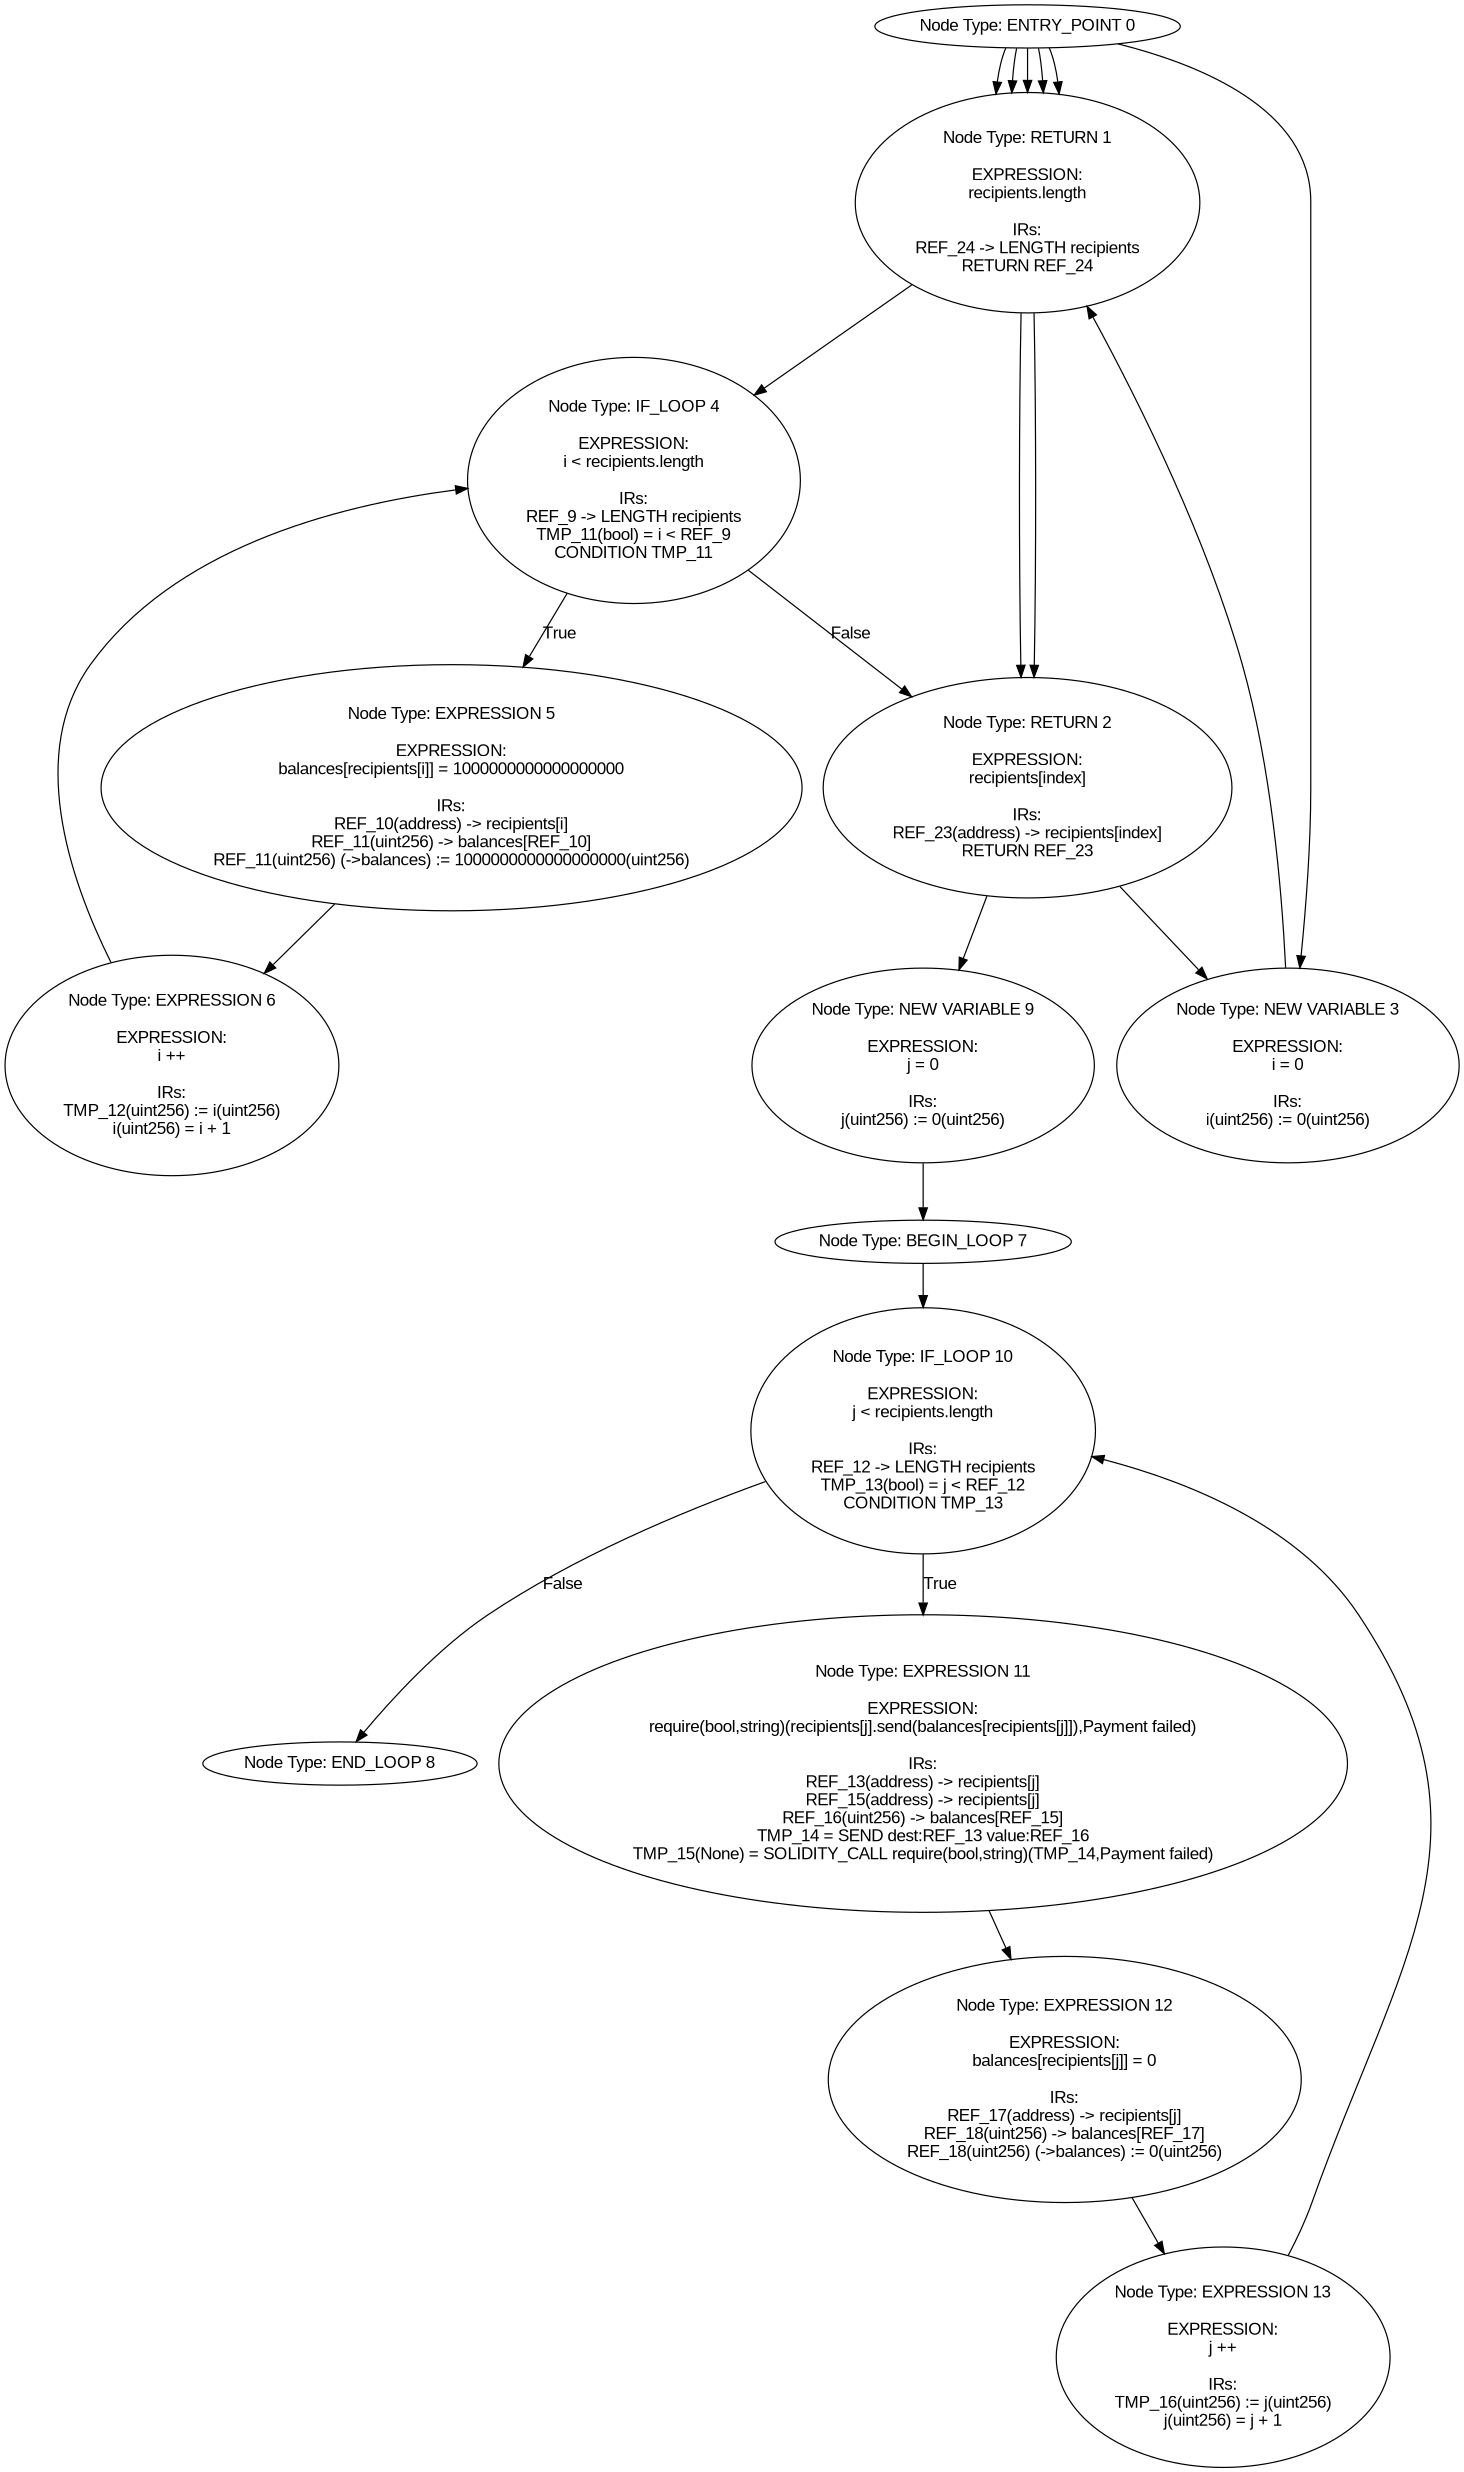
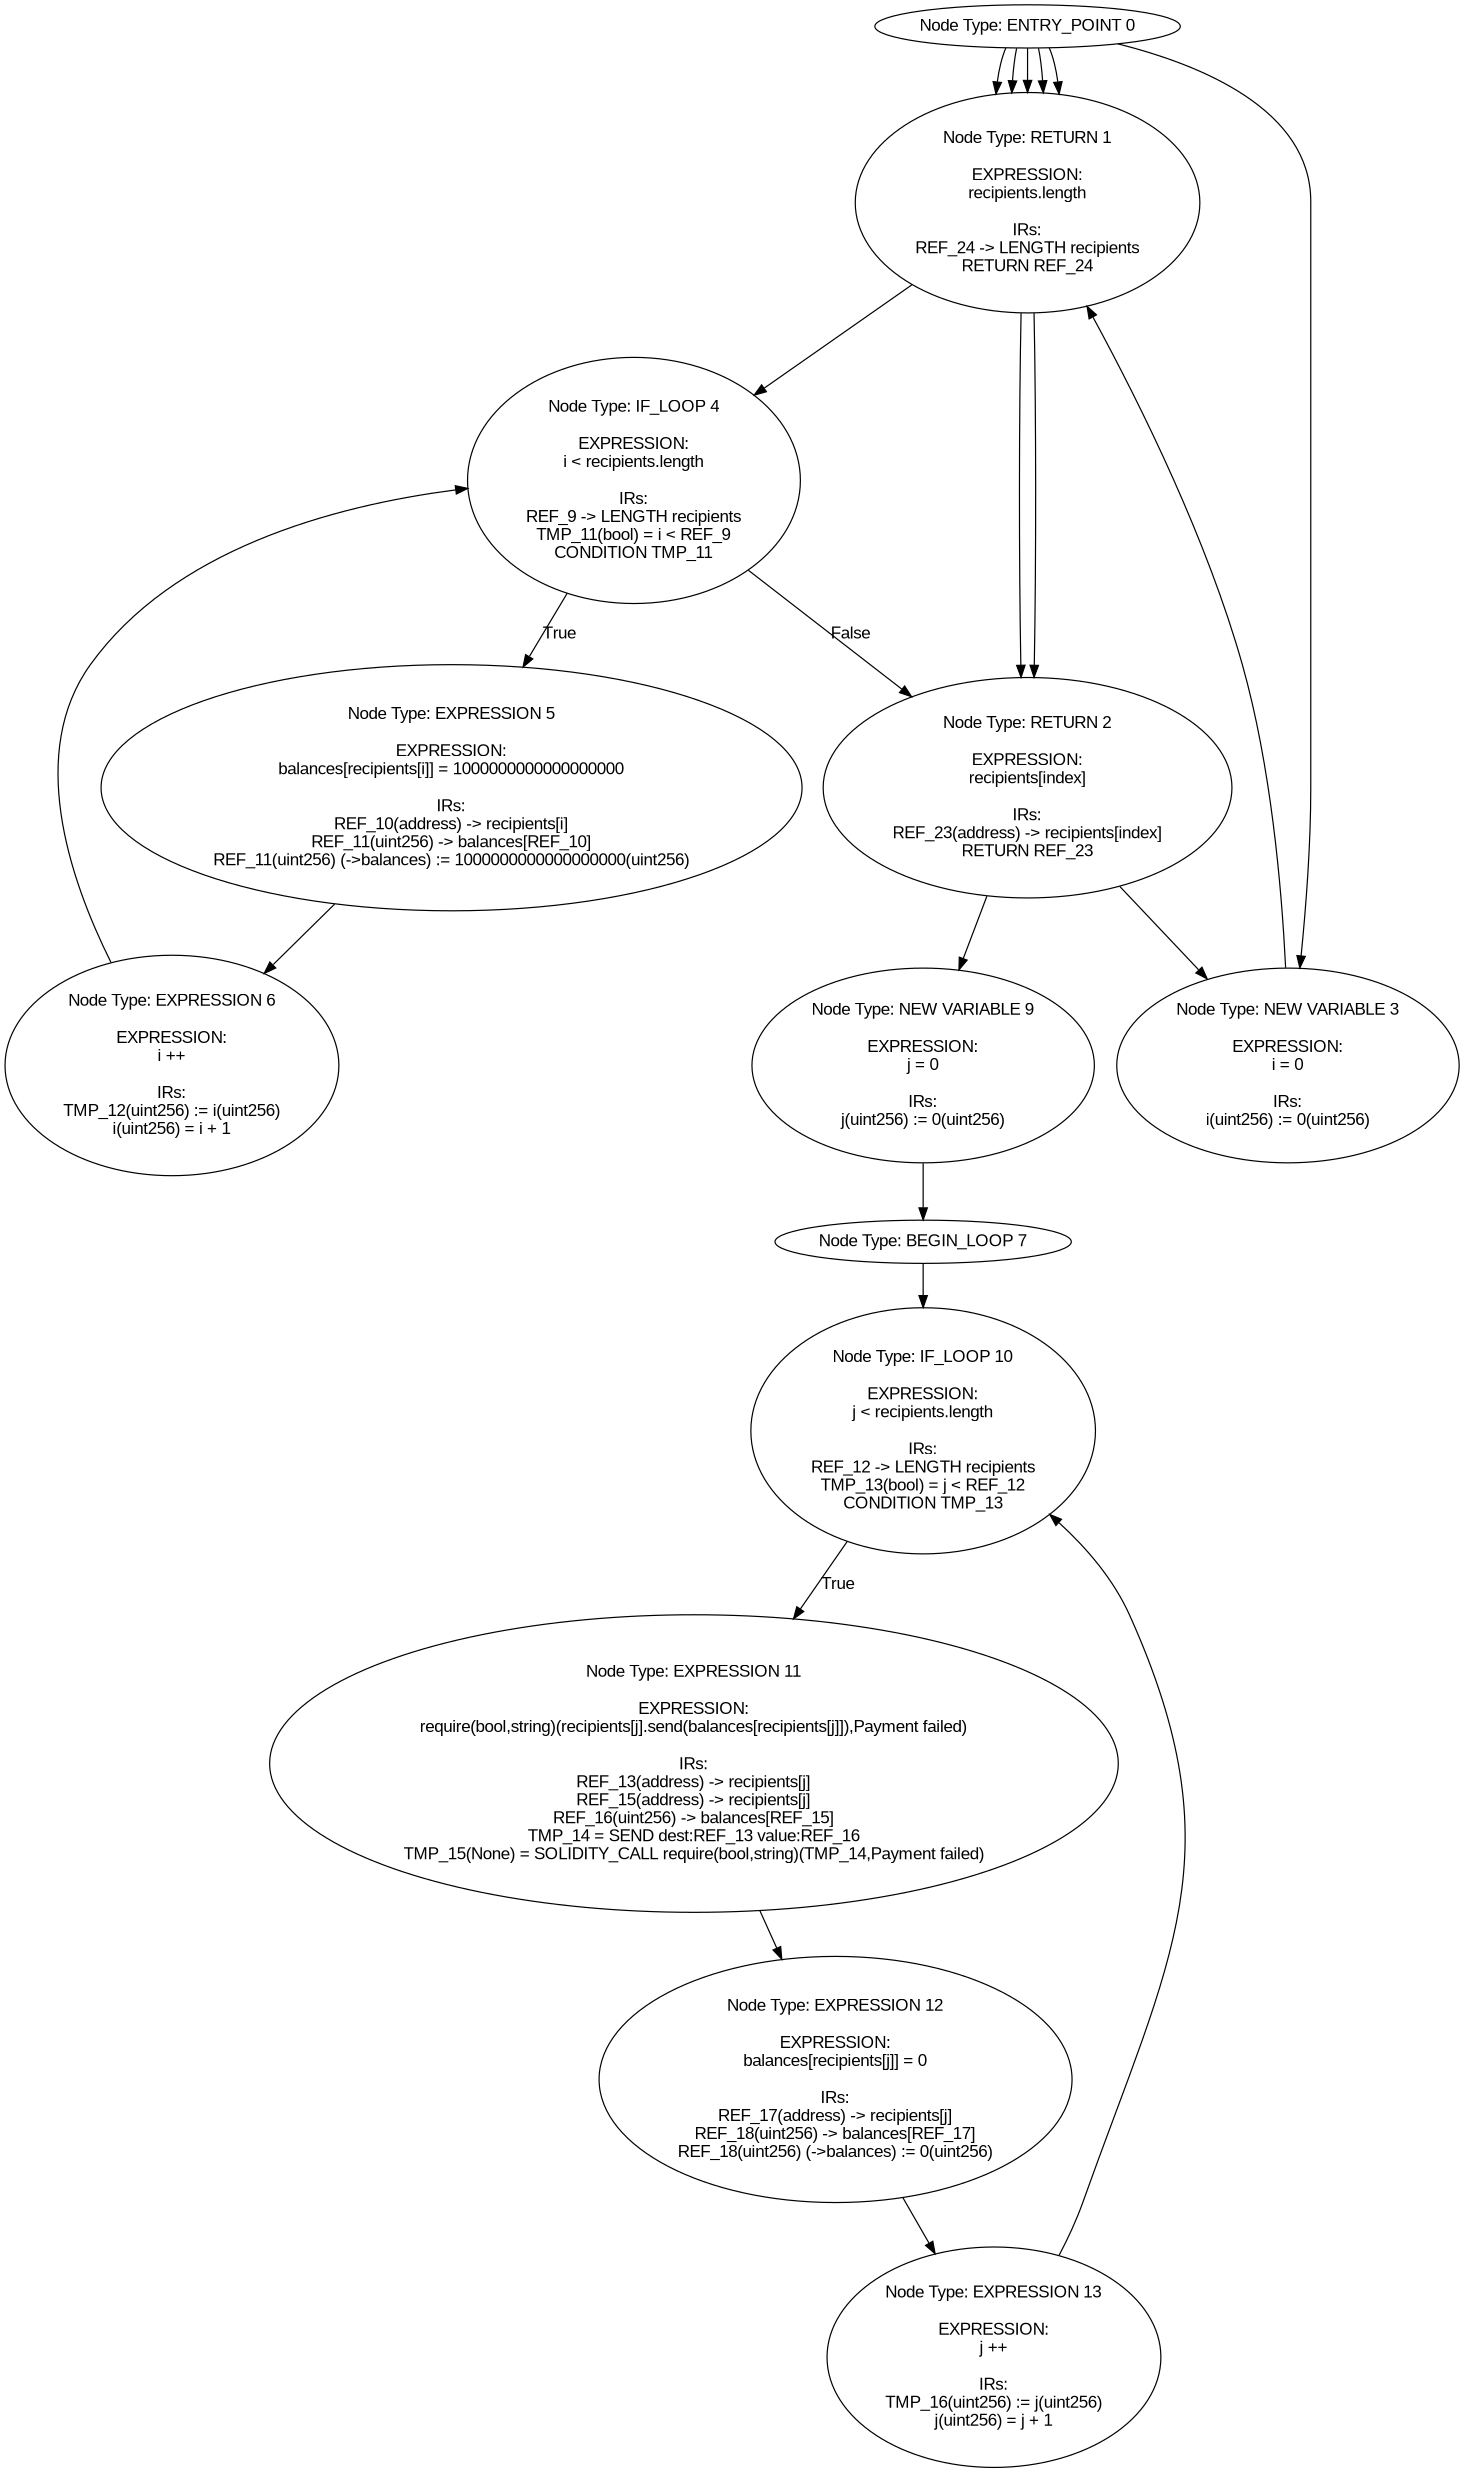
(340, 1764) -> none
